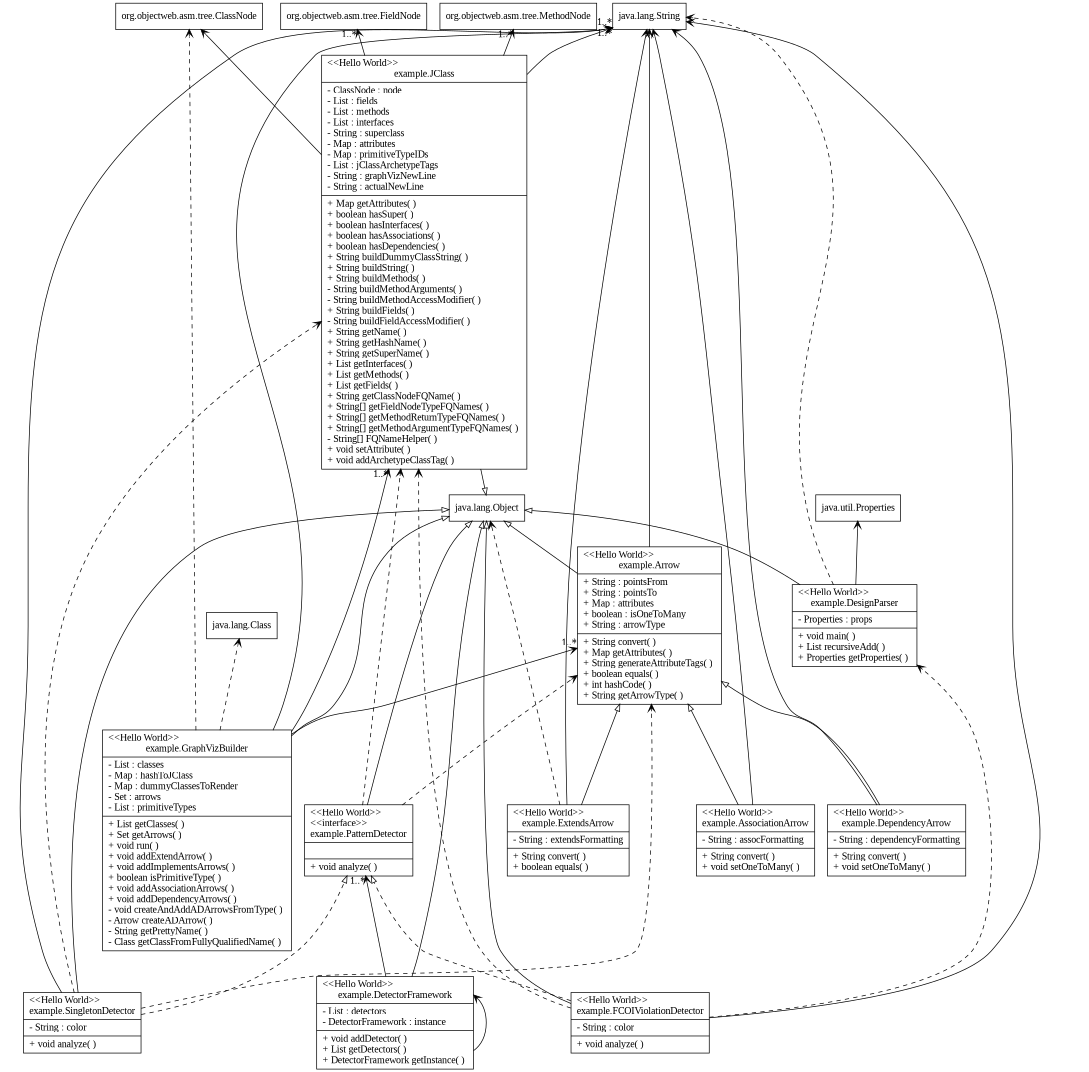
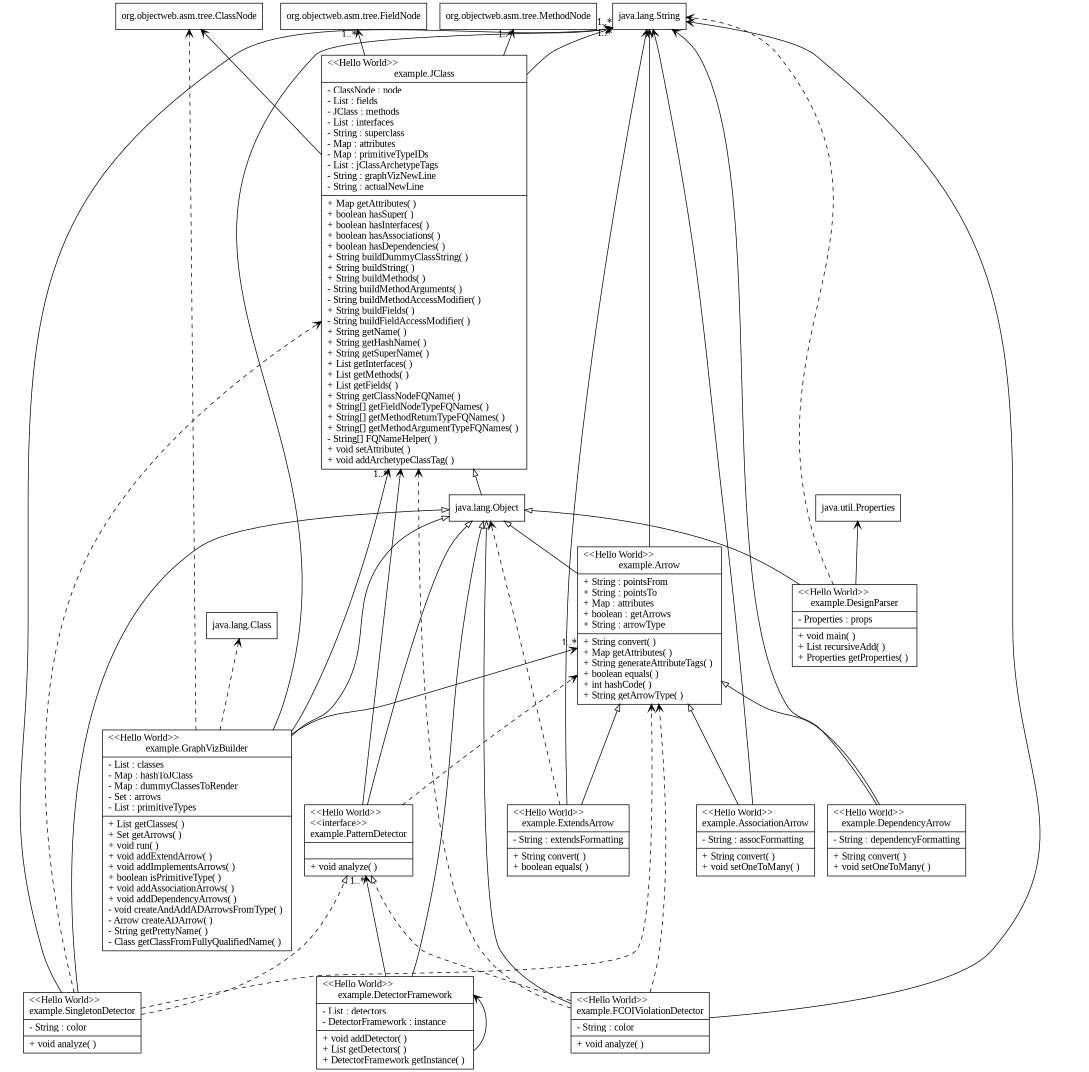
(359, 112) -> (363, 112)
(483, 479) -> (479, 486)
(635, 614) -> (627, 614)
(381, 641) -> (381, 641)
(979, 937) -> (666, 853)
